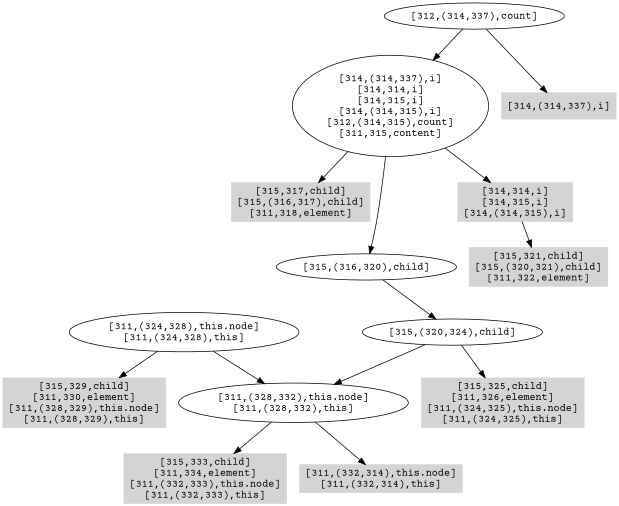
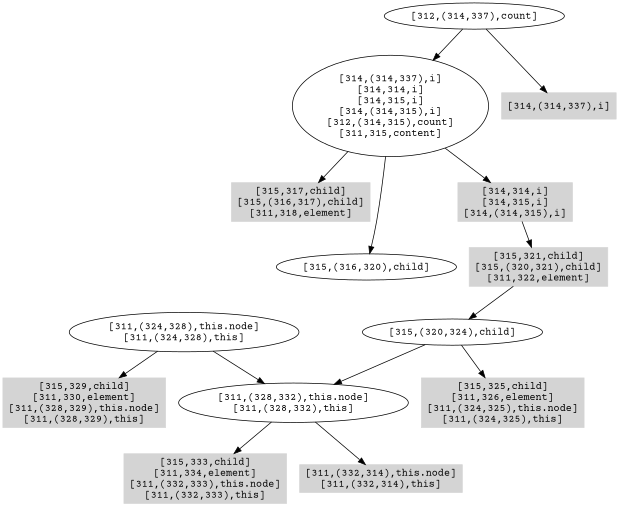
(406, 297) -> (494, 301)
